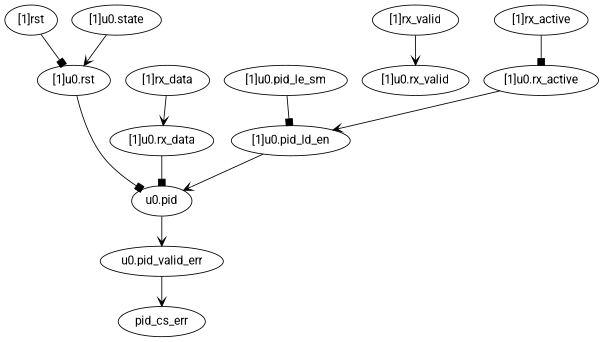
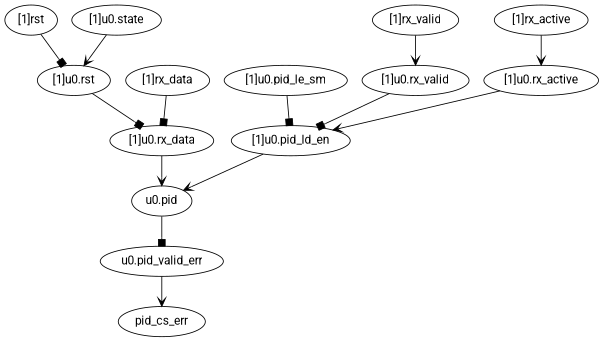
(541, 46) -> (541, 46)
(165, 106) -> (165, 106)
none -> (357, 109)
(96, 147) -> (113, 108)
(162, 167) -> (162, 167)
(162, 227) -> (162, 227)
